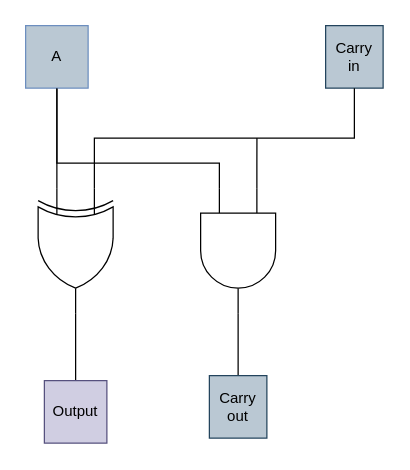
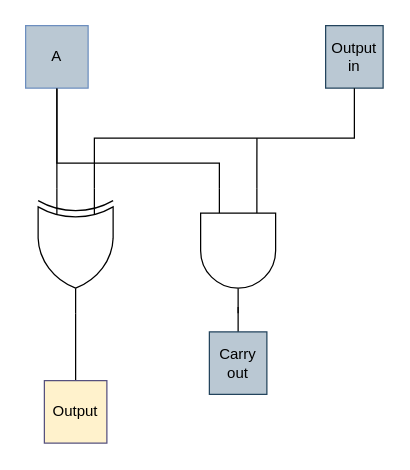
(354, 57) -> (354, 57)
(238, 407) -> (238, 363)
(76, 412) -> (76, 412)
